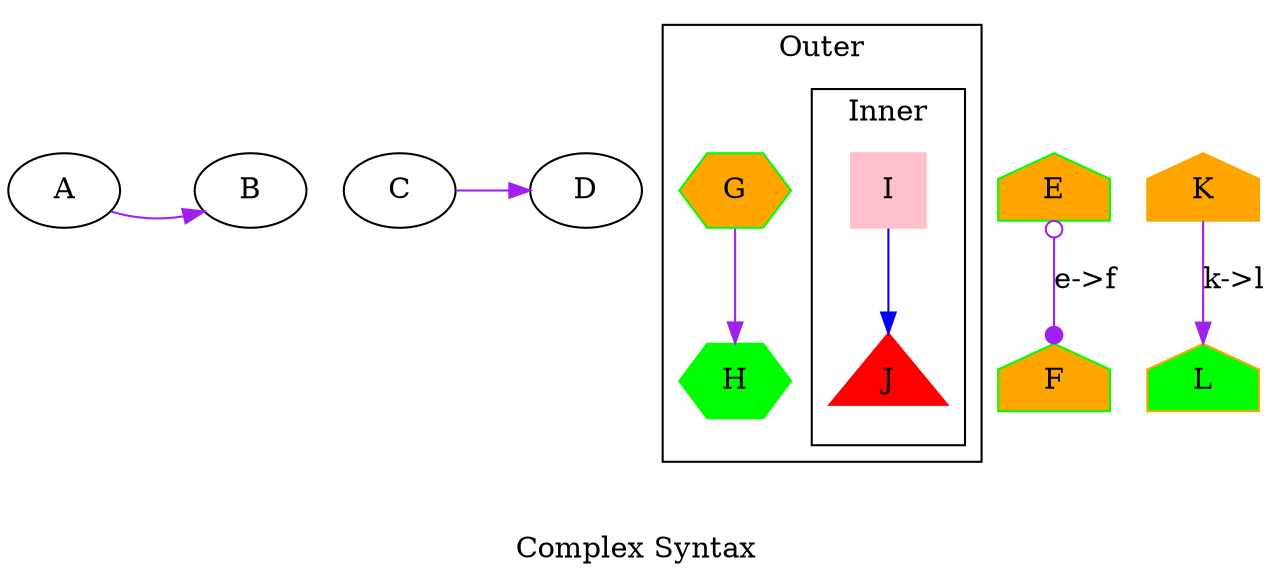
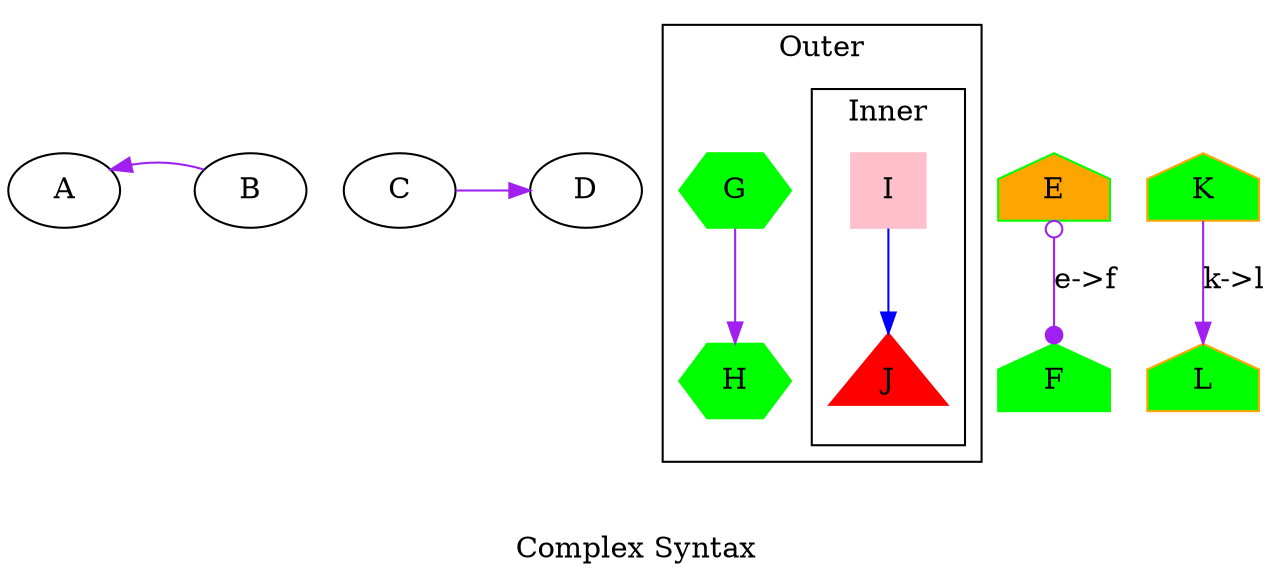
(735, 191) -> (735, 191)
(1203, 191) -> (1203, 191)
(147, 218) -> (168, 163)
(1054, 381) -> (1054, 381)
